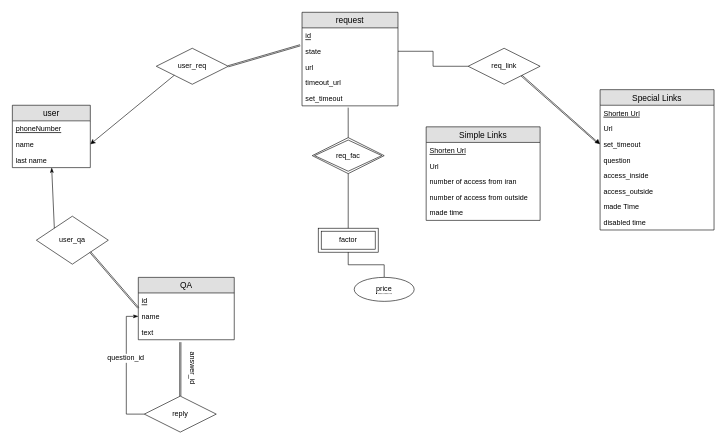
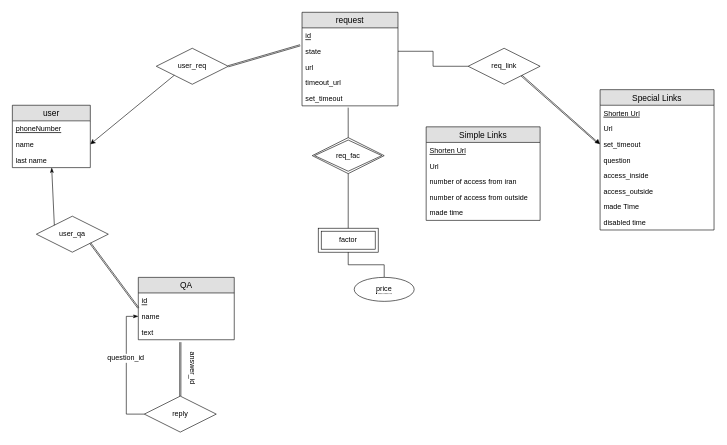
(72, 240) -> (72, 234)
